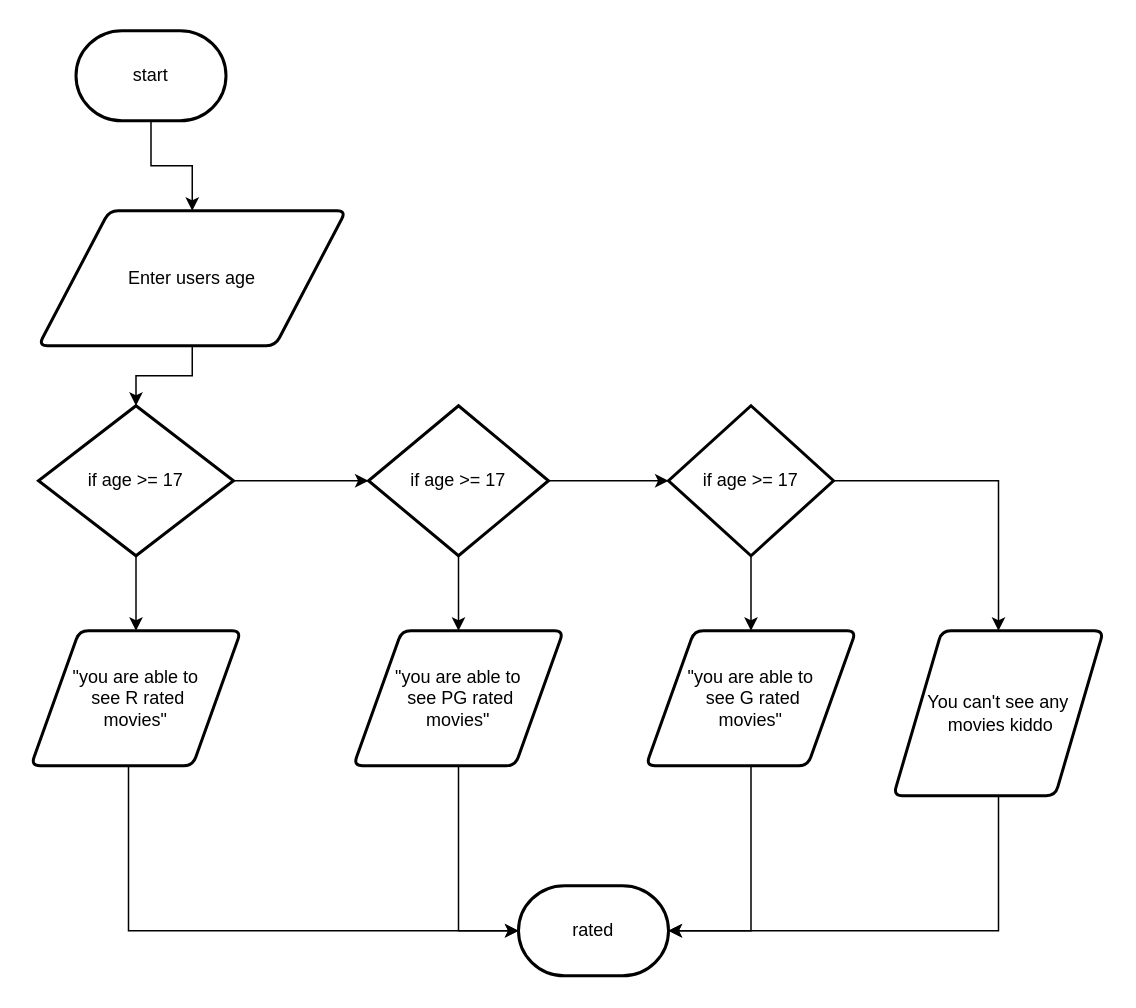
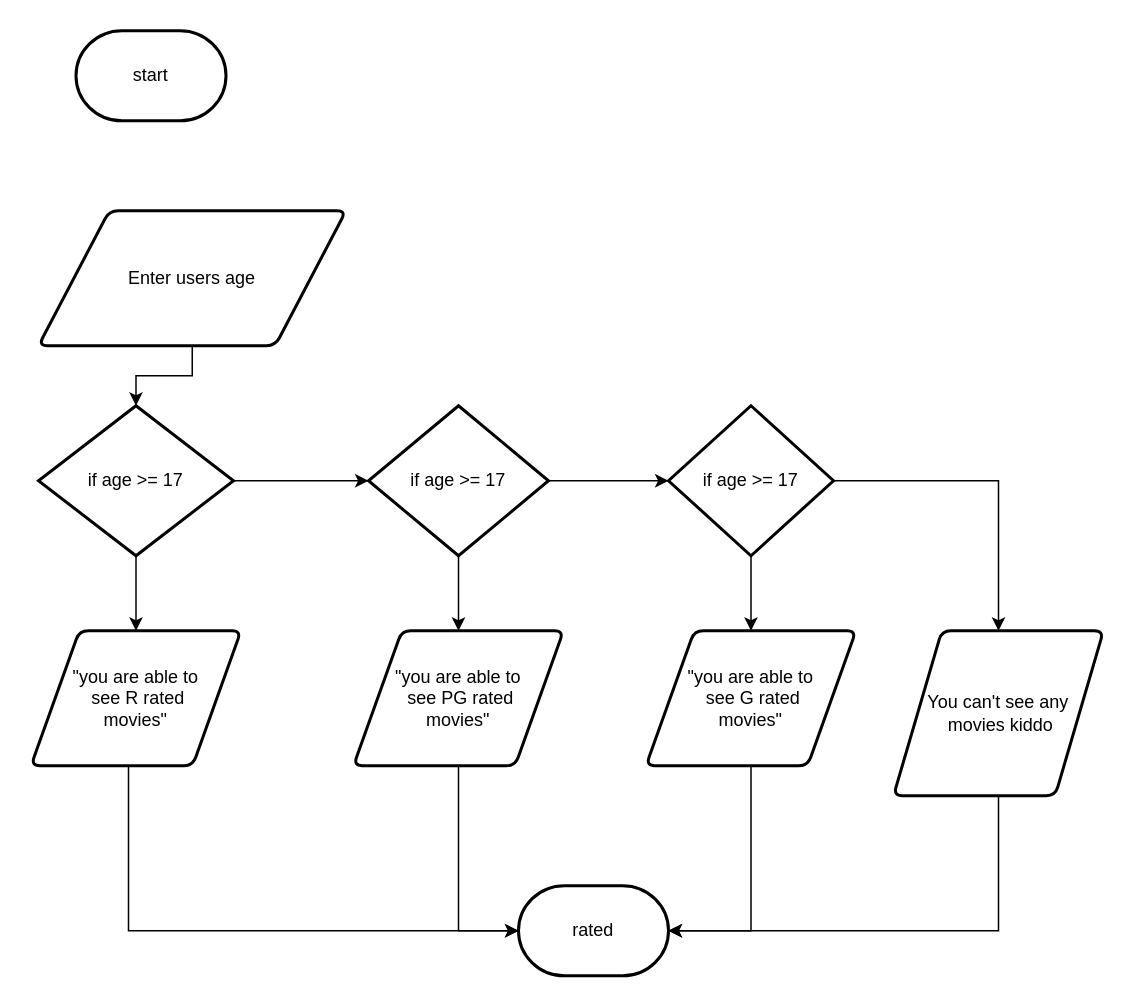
(166, 166) -> none
